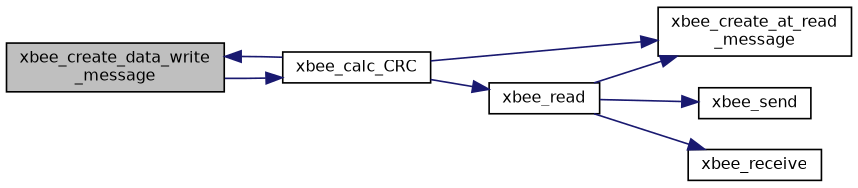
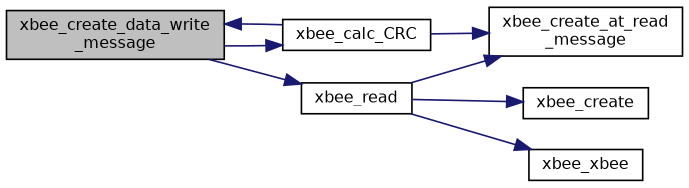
(452, 83) -> (247, 70)
(755, 103) -> (586, 103)
(755, 165) -> (586, 165)
